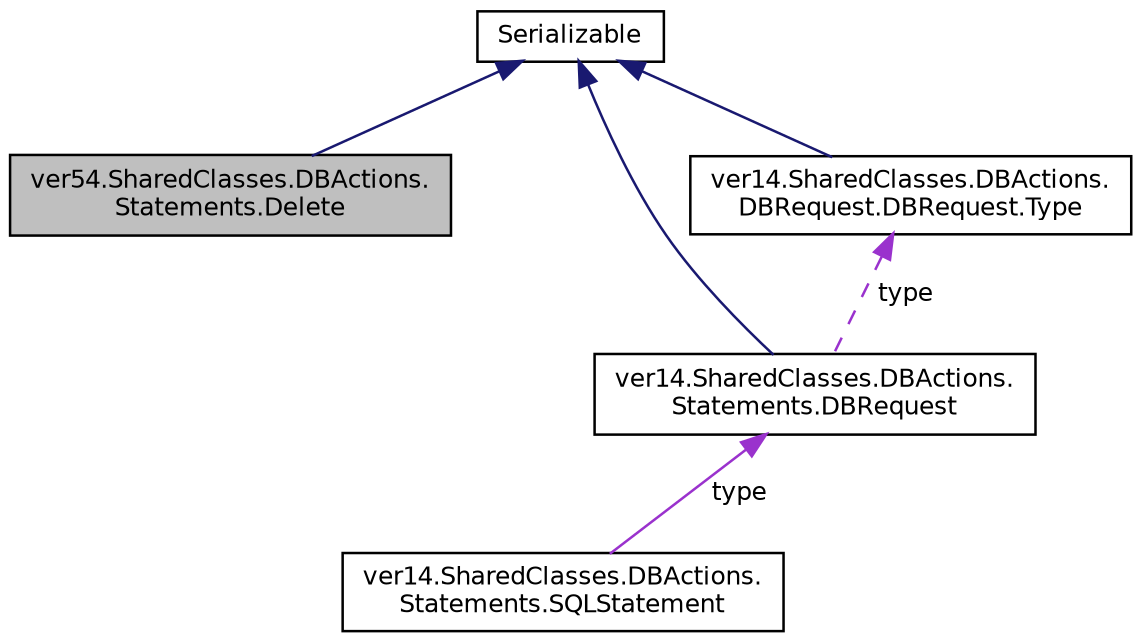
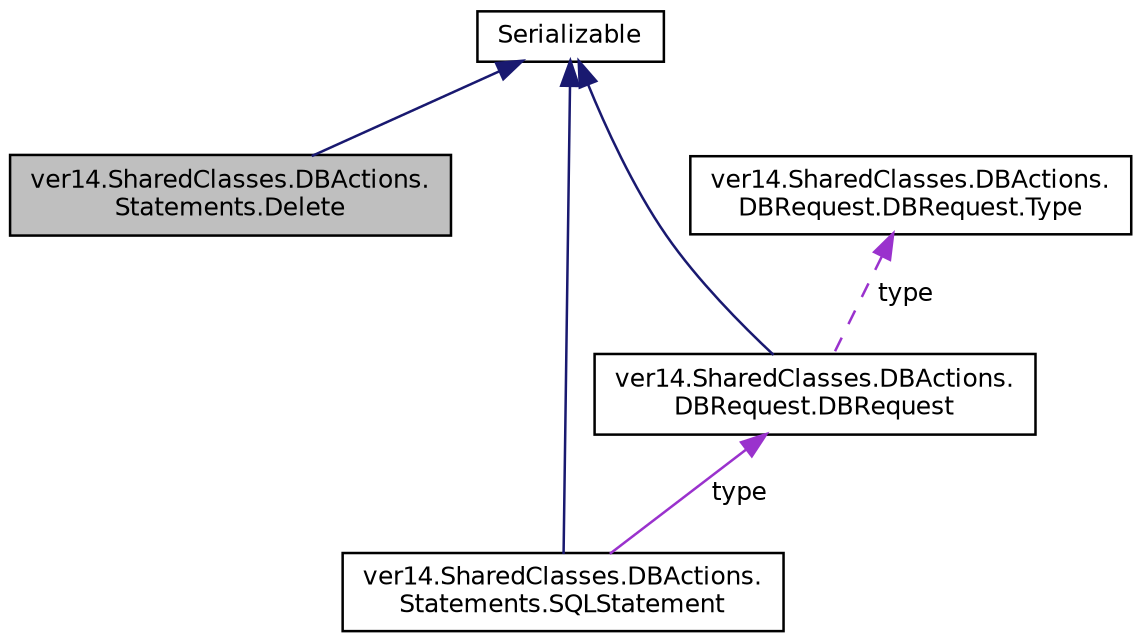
(737, 114) -> (567, 320)
(231, 195) -> (231, 195)
(815, 394) -> (815, 394)
